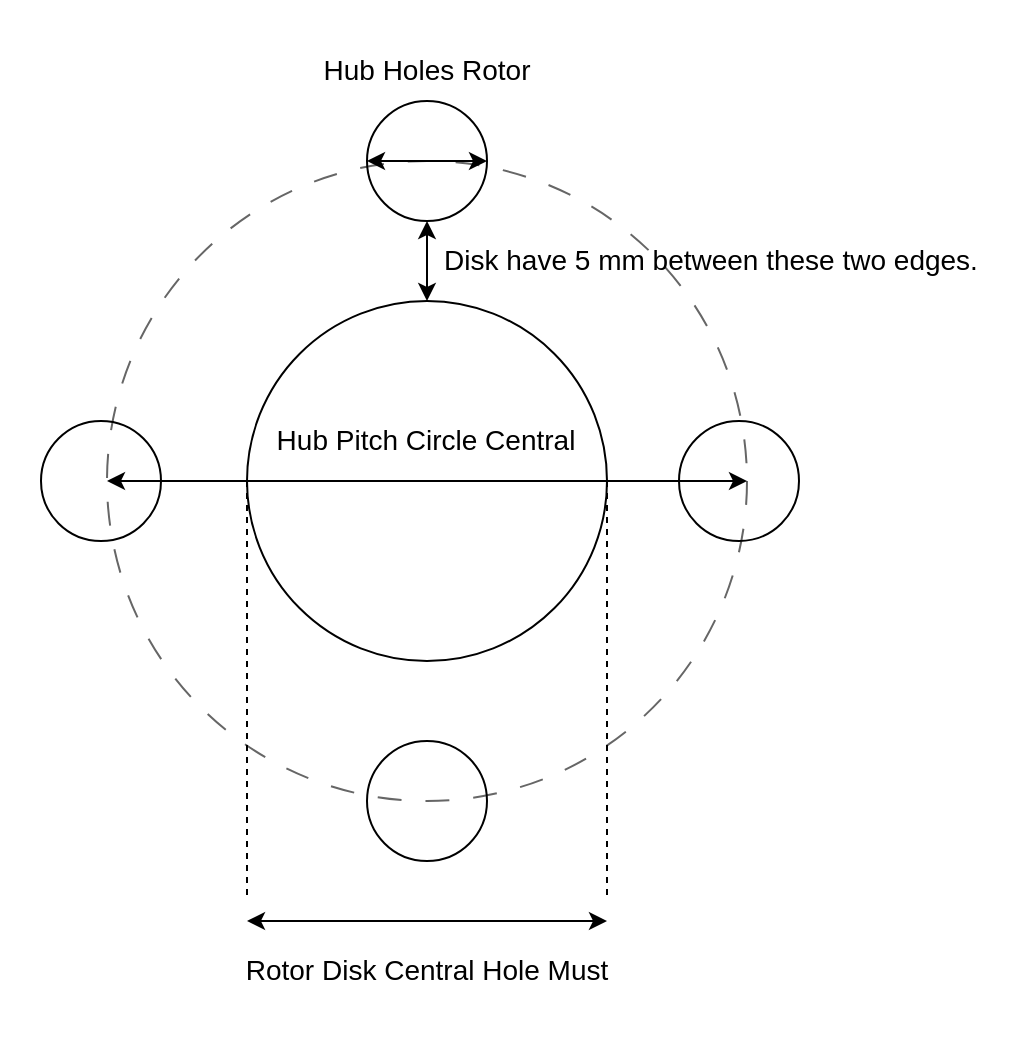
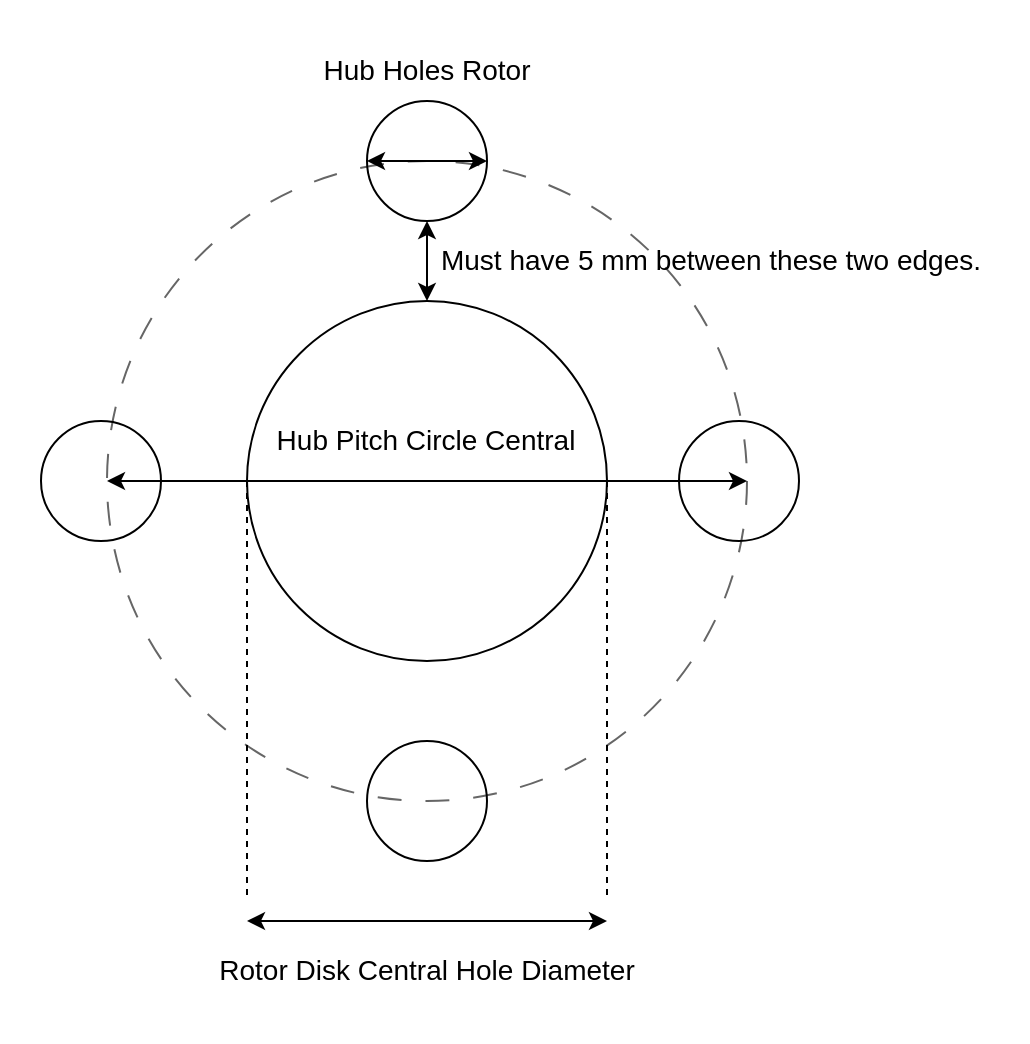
(712, 261) -> (712, 261)
(428, 971) -> (428, 971)
